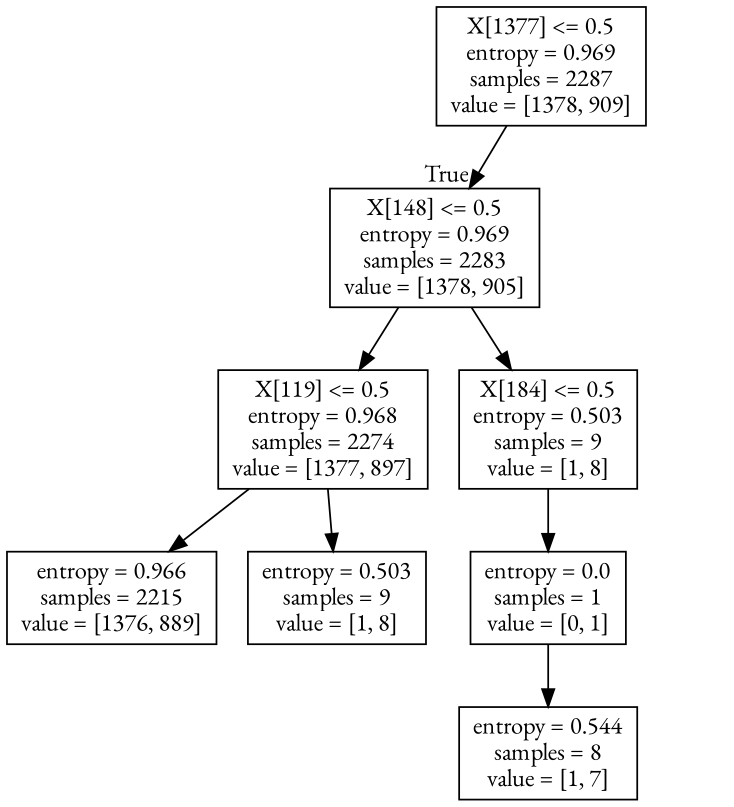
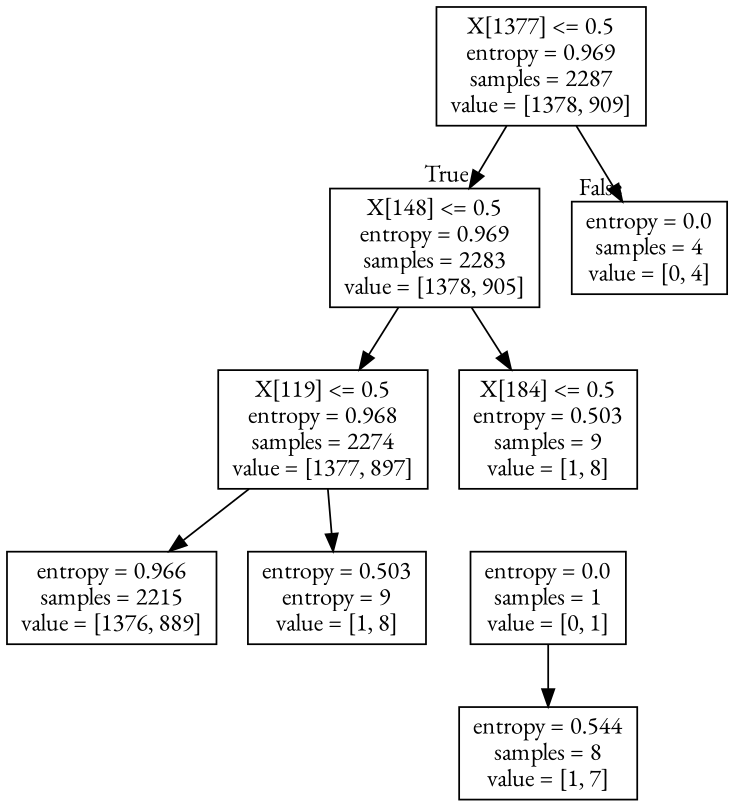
none -> (649, 248)
(548, 511) -> none
(337, 598) -> (337, 598)
